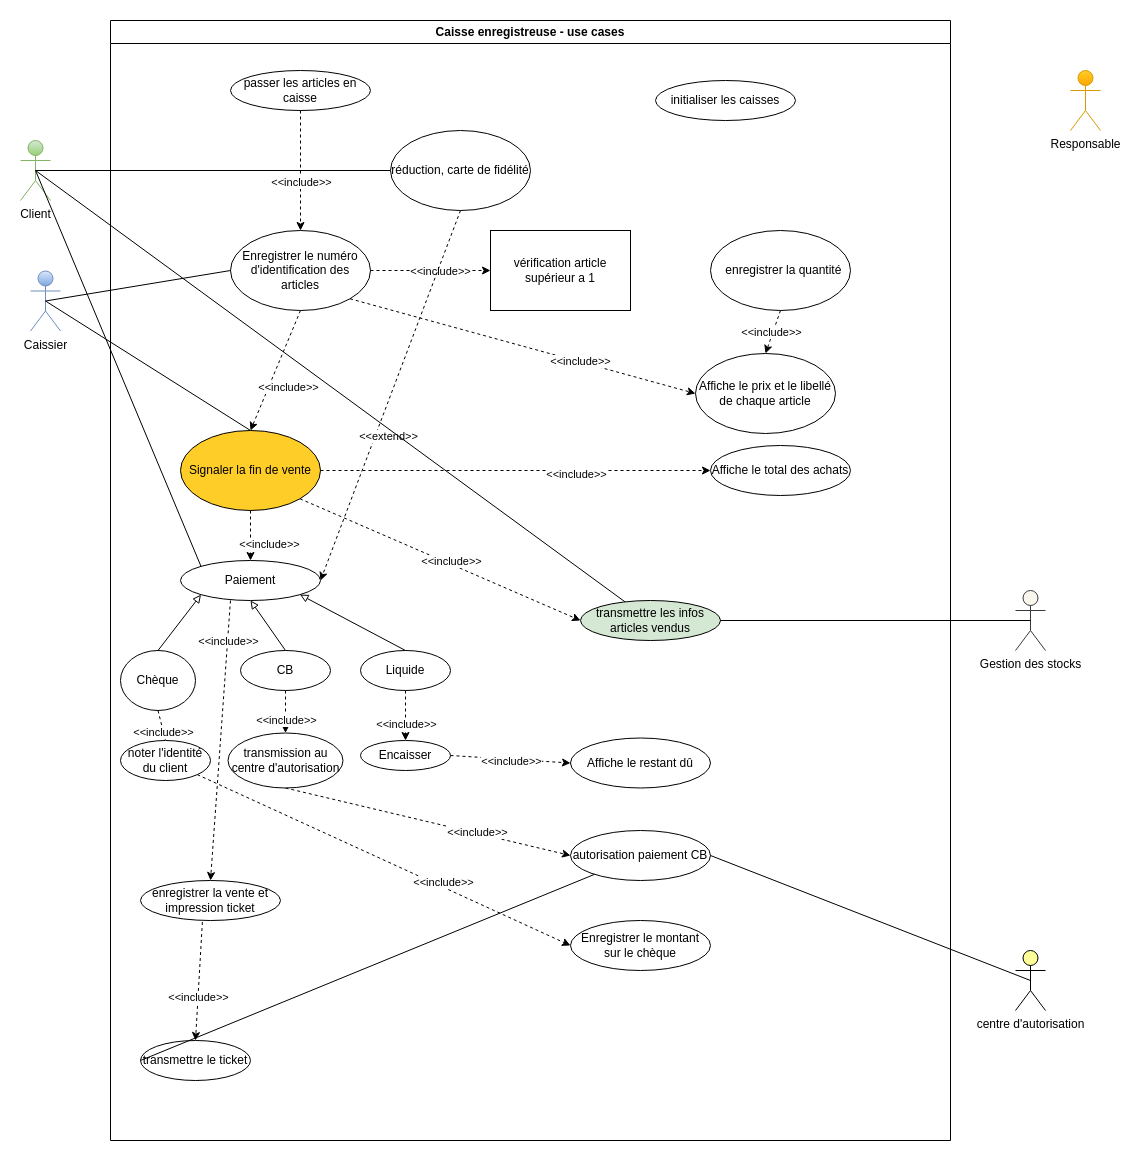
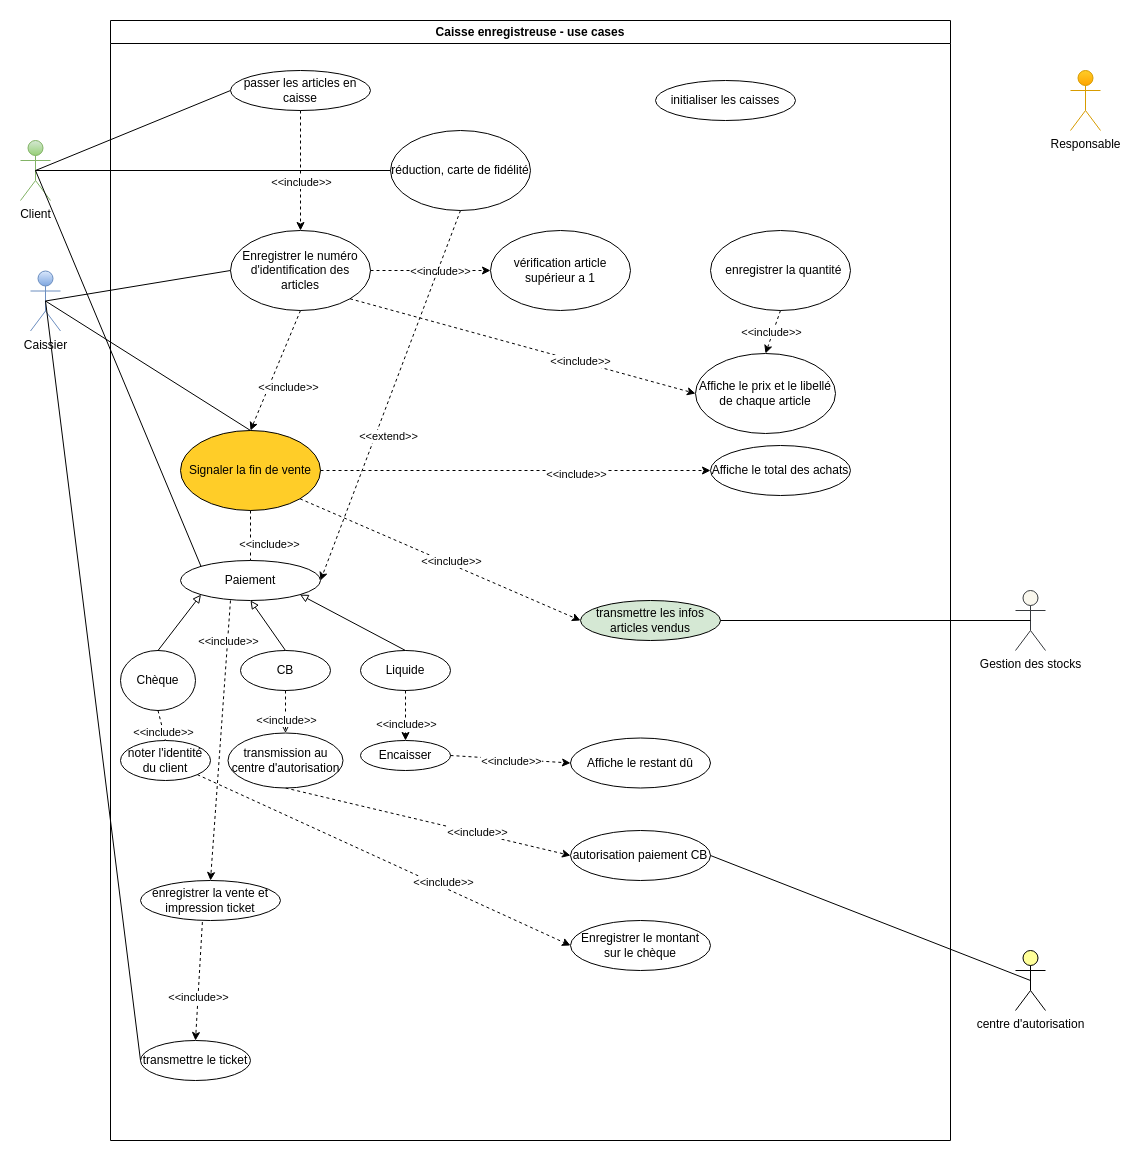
(561, 271) -> (561, 271)
(331, 387) -> (136, 129)
(251, 552) -> (251, 555)
(286, 726) -> (286, 728)
(367, 968) -> (78, 561)
